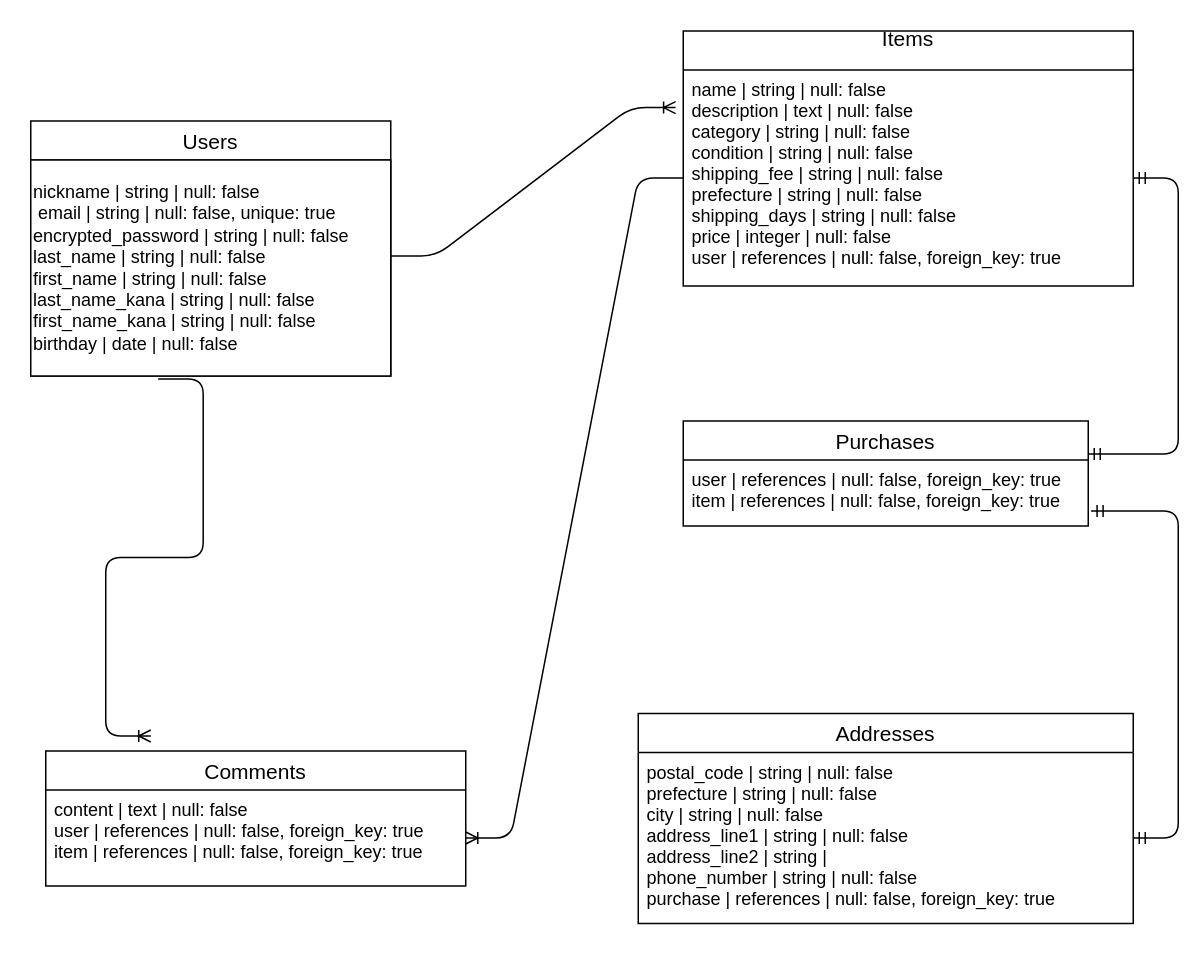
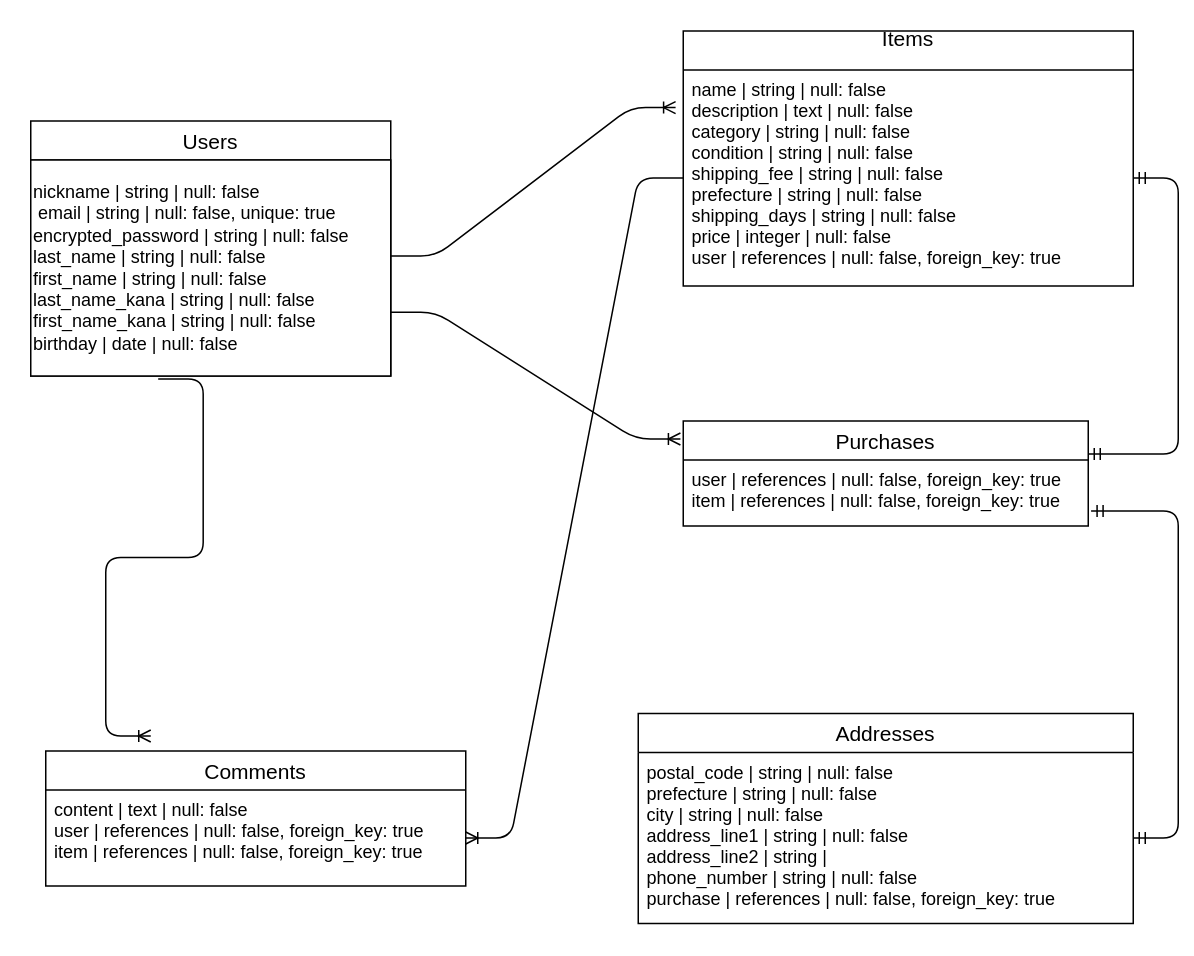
none -> (536, 375)
